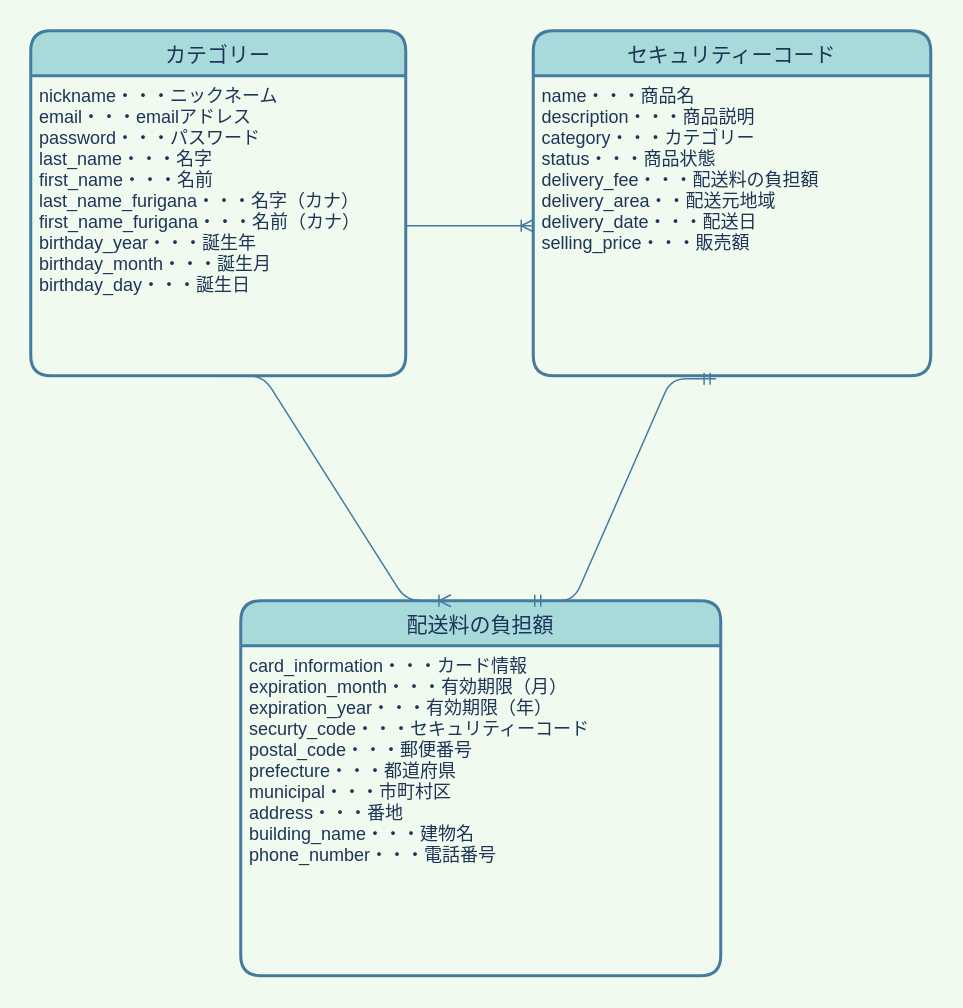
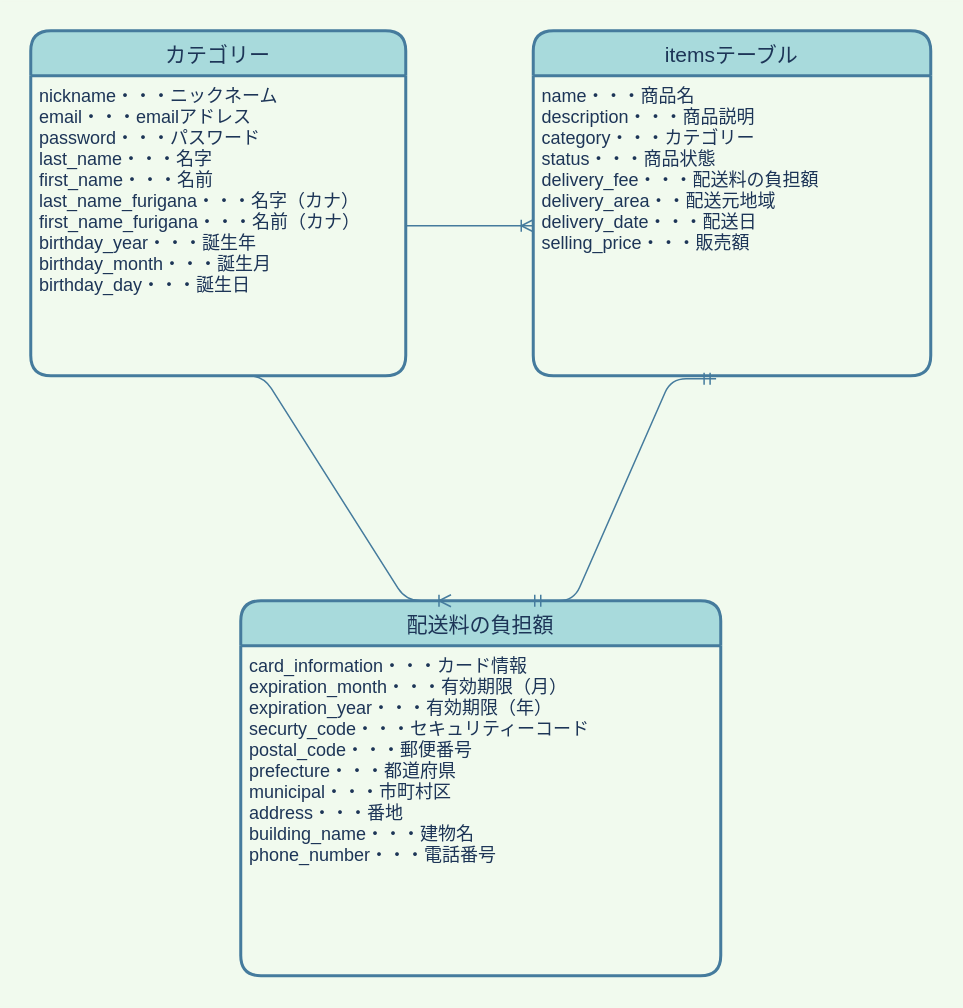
(731, 55) -> (731, 55)
